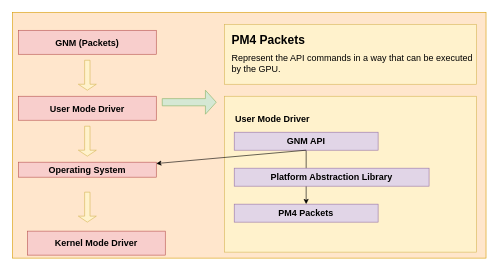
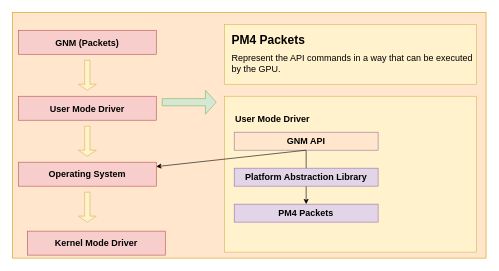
(306, 141) -> (306, 141)
(87, 170) -> (87, 174)
(332, 177) -> (306, 177)
